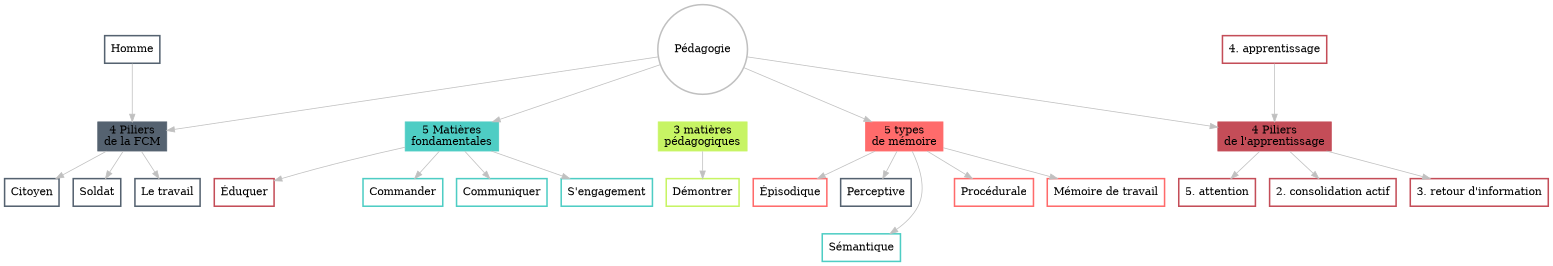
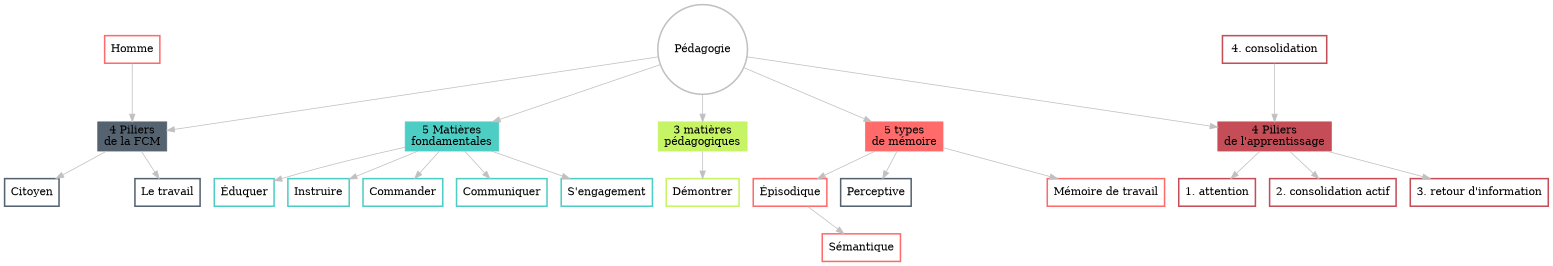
(132, 49) -> (132, 49)
(1275, 49) -> (1275, 49)
none -> (703, 104)
(97, 192) -> none
(244, 192) -> (244, 192)
none -> (319, 192)
(994, 192) -> none
(1217, 192) -> (1217, 192)
(922, 194) -> (823, 218)
(861, 248) -> (861, 248)
